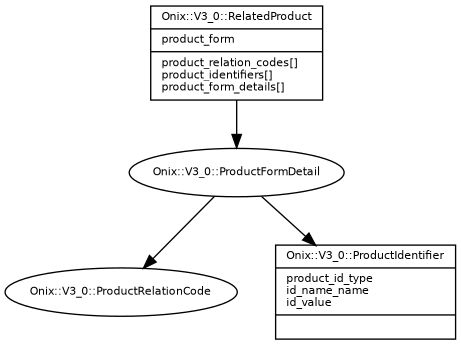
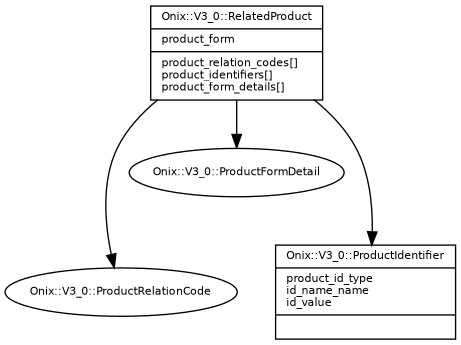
(284, 216) -> (361, 158)
(184, 227) -> (110, 169)
